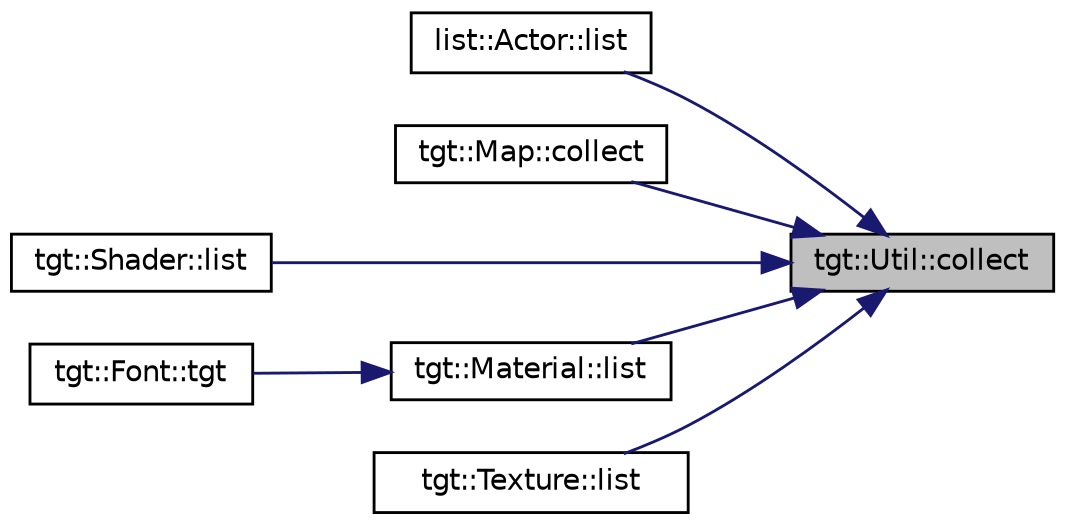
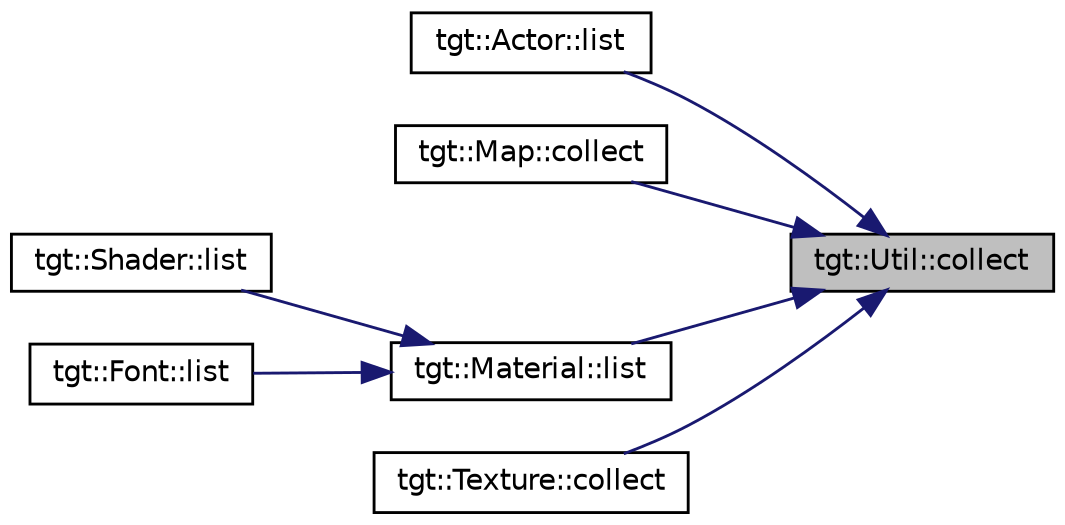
(531, 43) -> (531, 43)
(517, 263) -> (322, 313)
(141, 374) -> (141, 374)
(531, 483) -> (531, 483)
